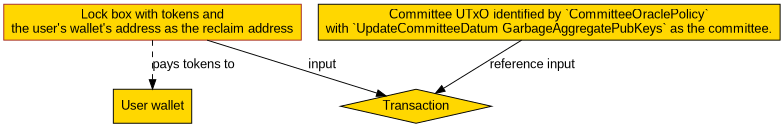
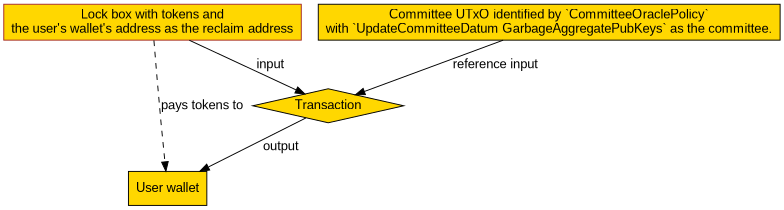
none -> (257, 142)
